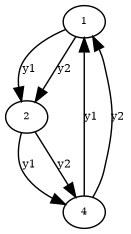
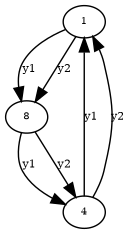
(27, 117) -> (27, 117)
